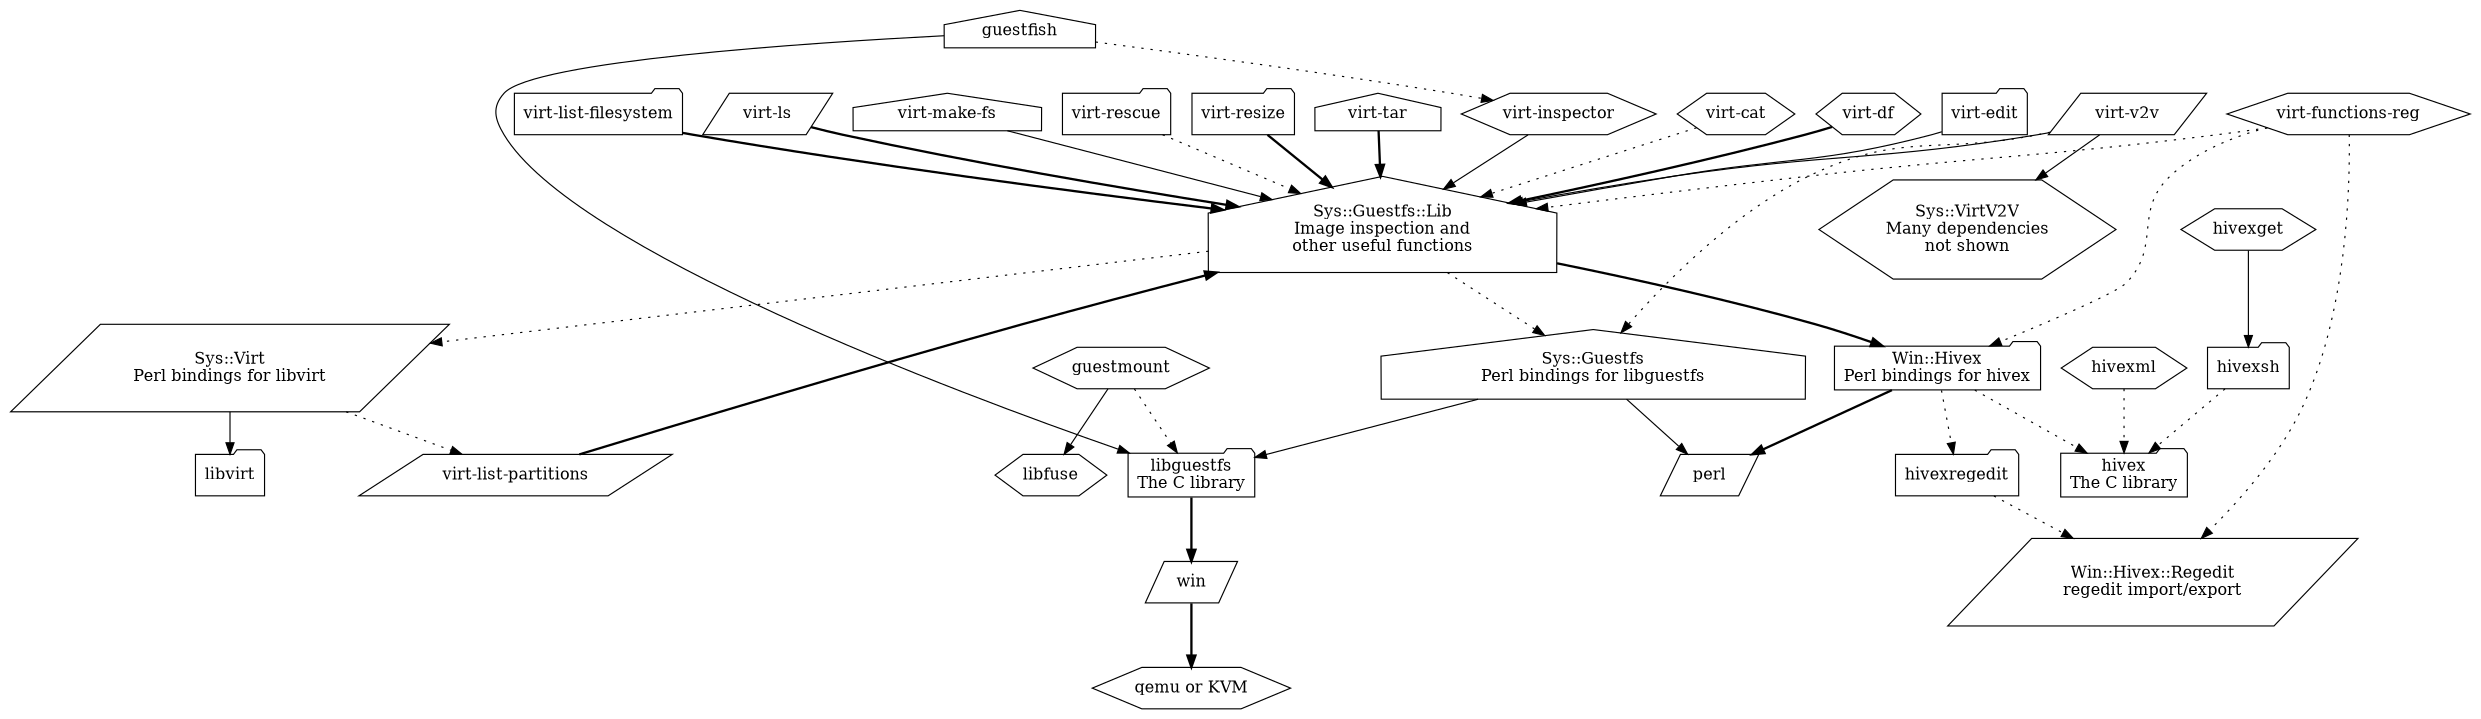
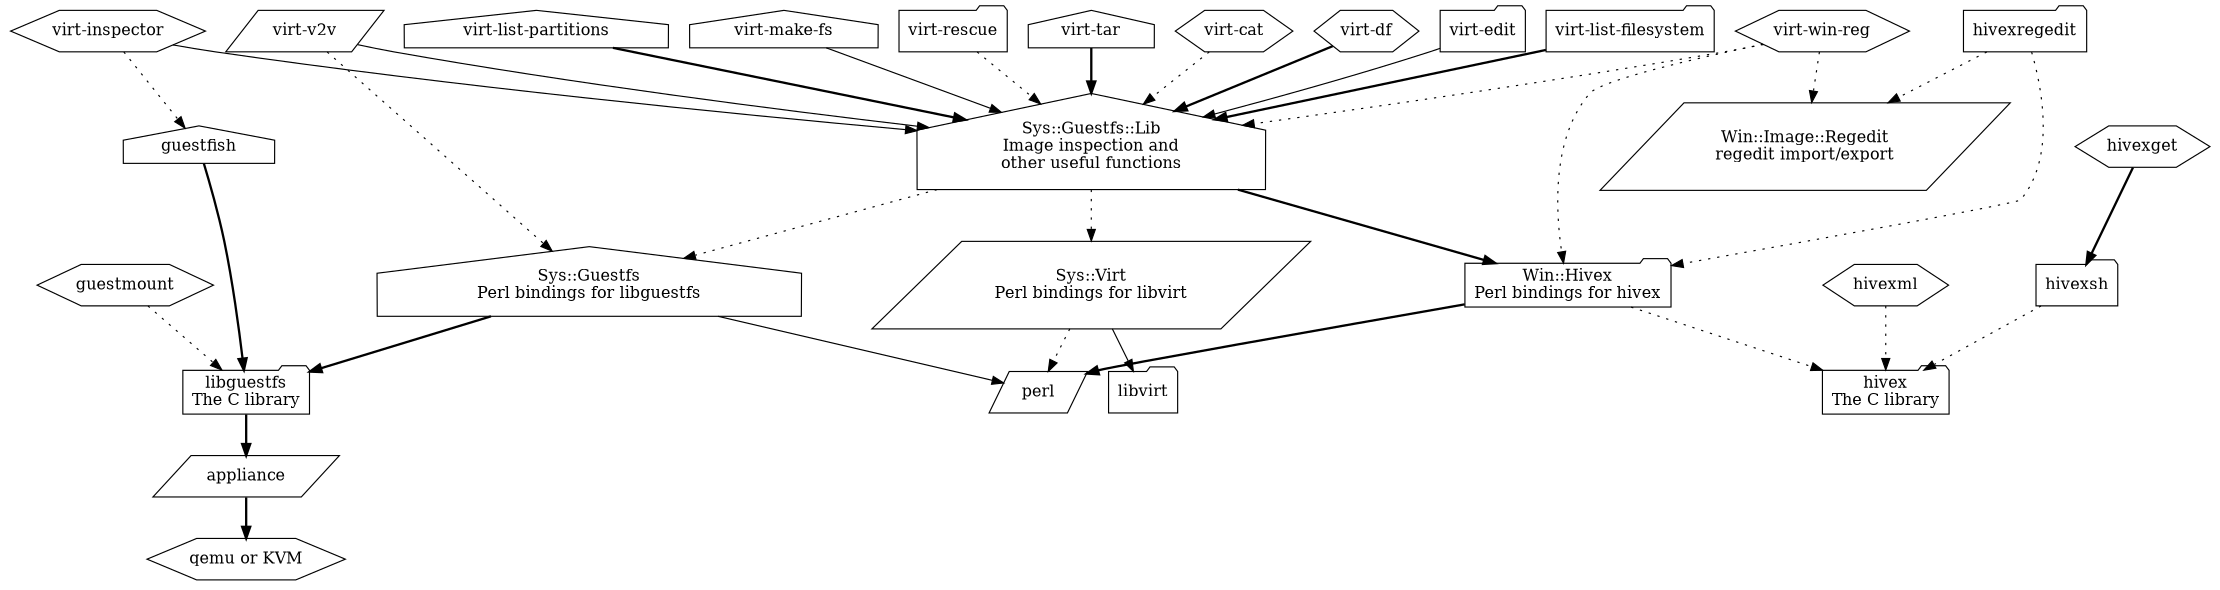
(1289, 69) -> (151, 85)
(768, 114) -> none
(1243, 114) -> none
(2349, 114) -> (1822, 31)
(579, 204) -> (228, 260)
(1967, 230) -> none
(2248, 293) -> (2112, 211)
(1946, 417) -> (1928, 219)
(1372, 427) -> (406, 342)
(399, 431) -> (1062, 345)
(516, 475) -> (536, 31)
(1051, 475) -> none
(1191, 582) -> (246, 476)
(2153, 582) -> (1805, 147)
